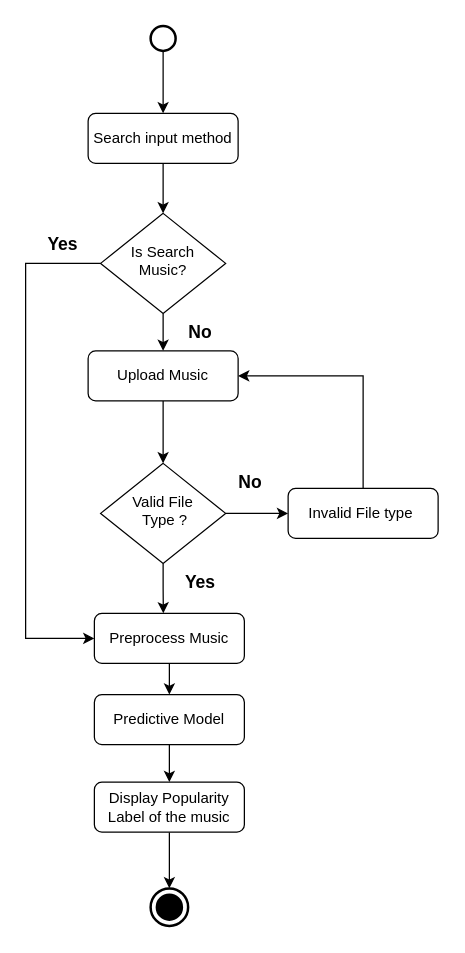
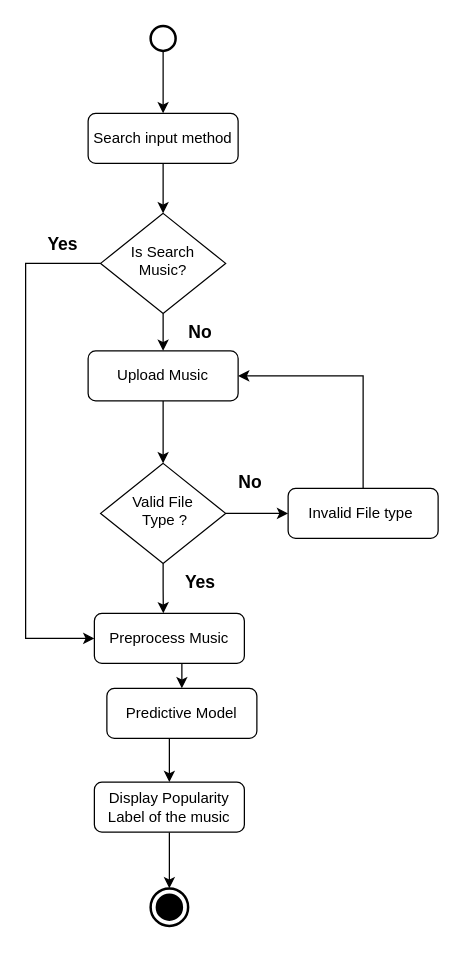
(169, 719) -> (182, 713)
